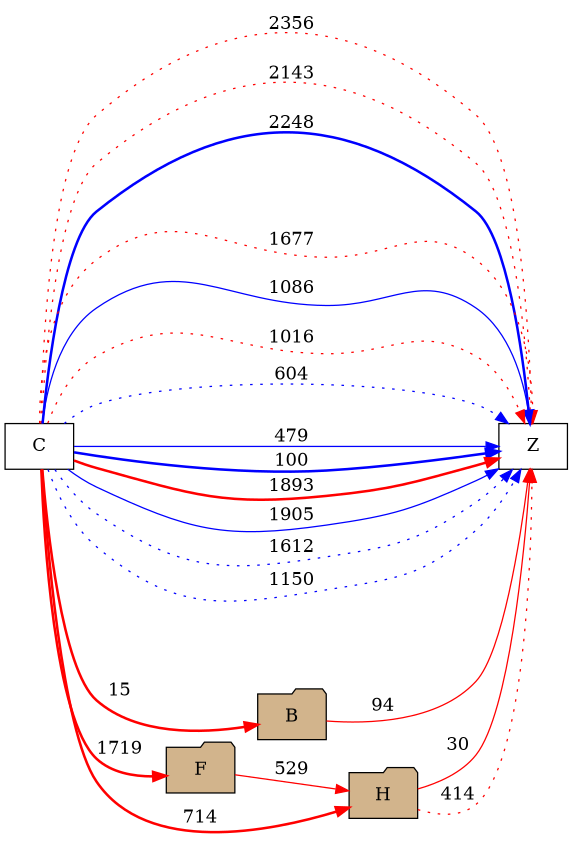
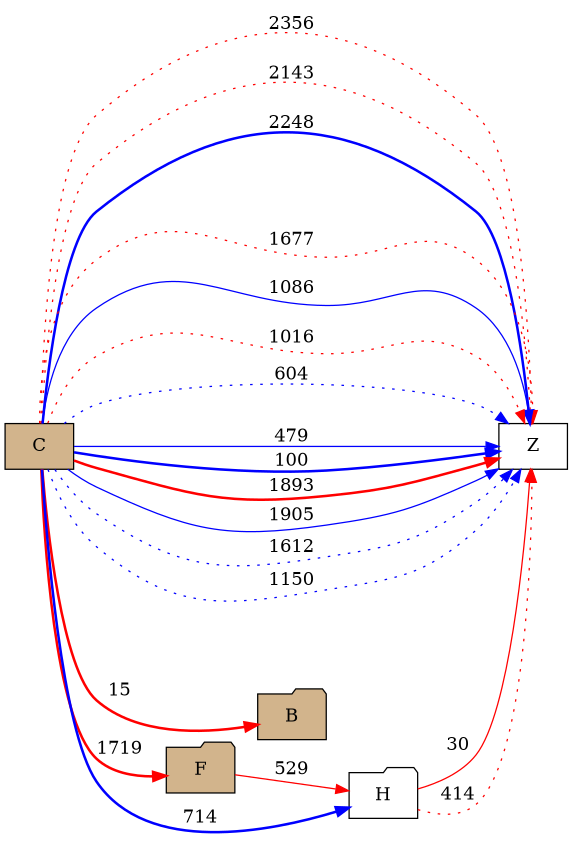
(39, 446) -> (39, 446)
(488, 661) -> none
(84, 754) -> (84, 754)
(383, 796) -> (383, 796)
